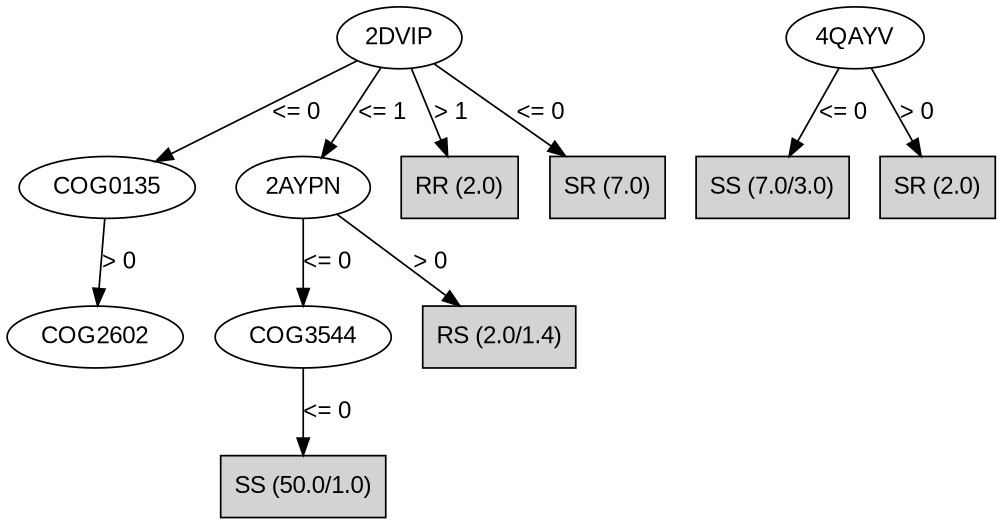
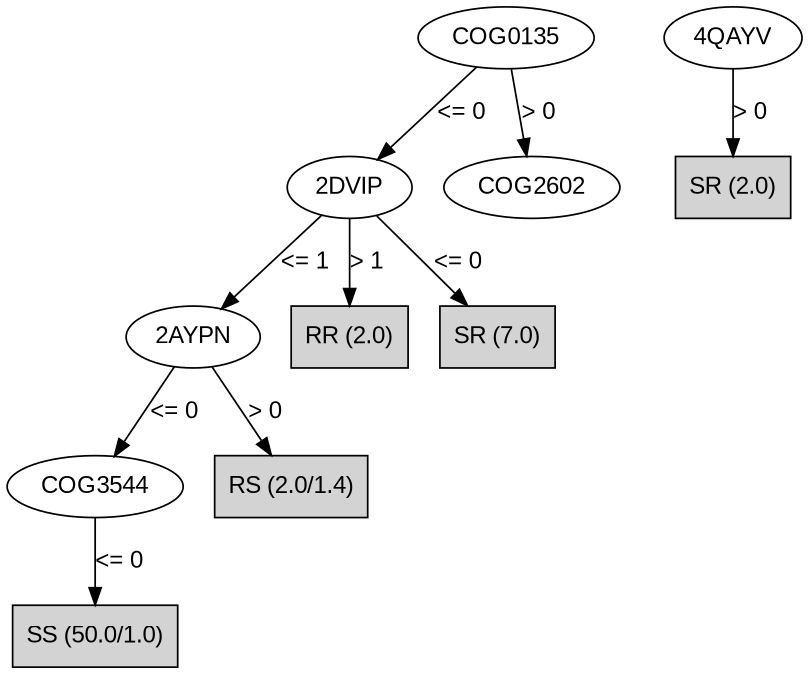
(264, 107) -> (434, 107)
(773, 187) -> none
